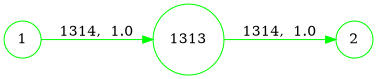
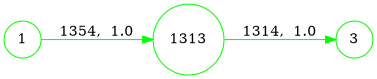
(97, 32) -> (97, 32)
(354, 40) -> (354, 40)
